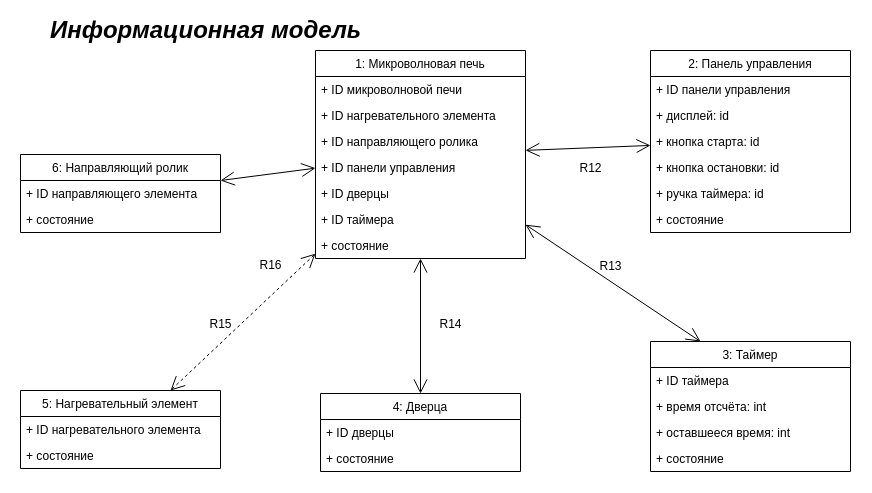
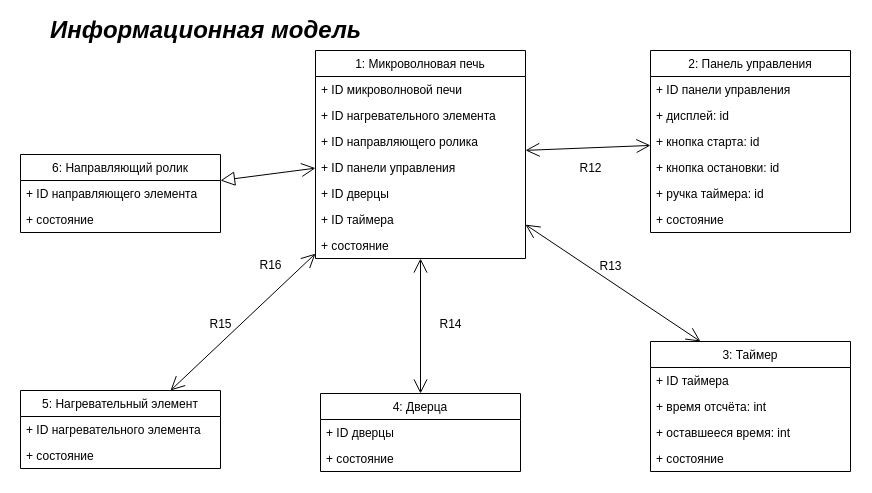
(230, 179) -> (235, 179)
(243, 322) -> (243, 322)
